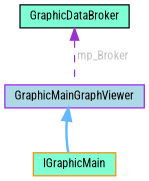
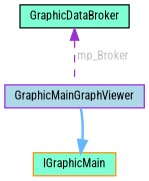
(67, 137) -> (83, 124)
